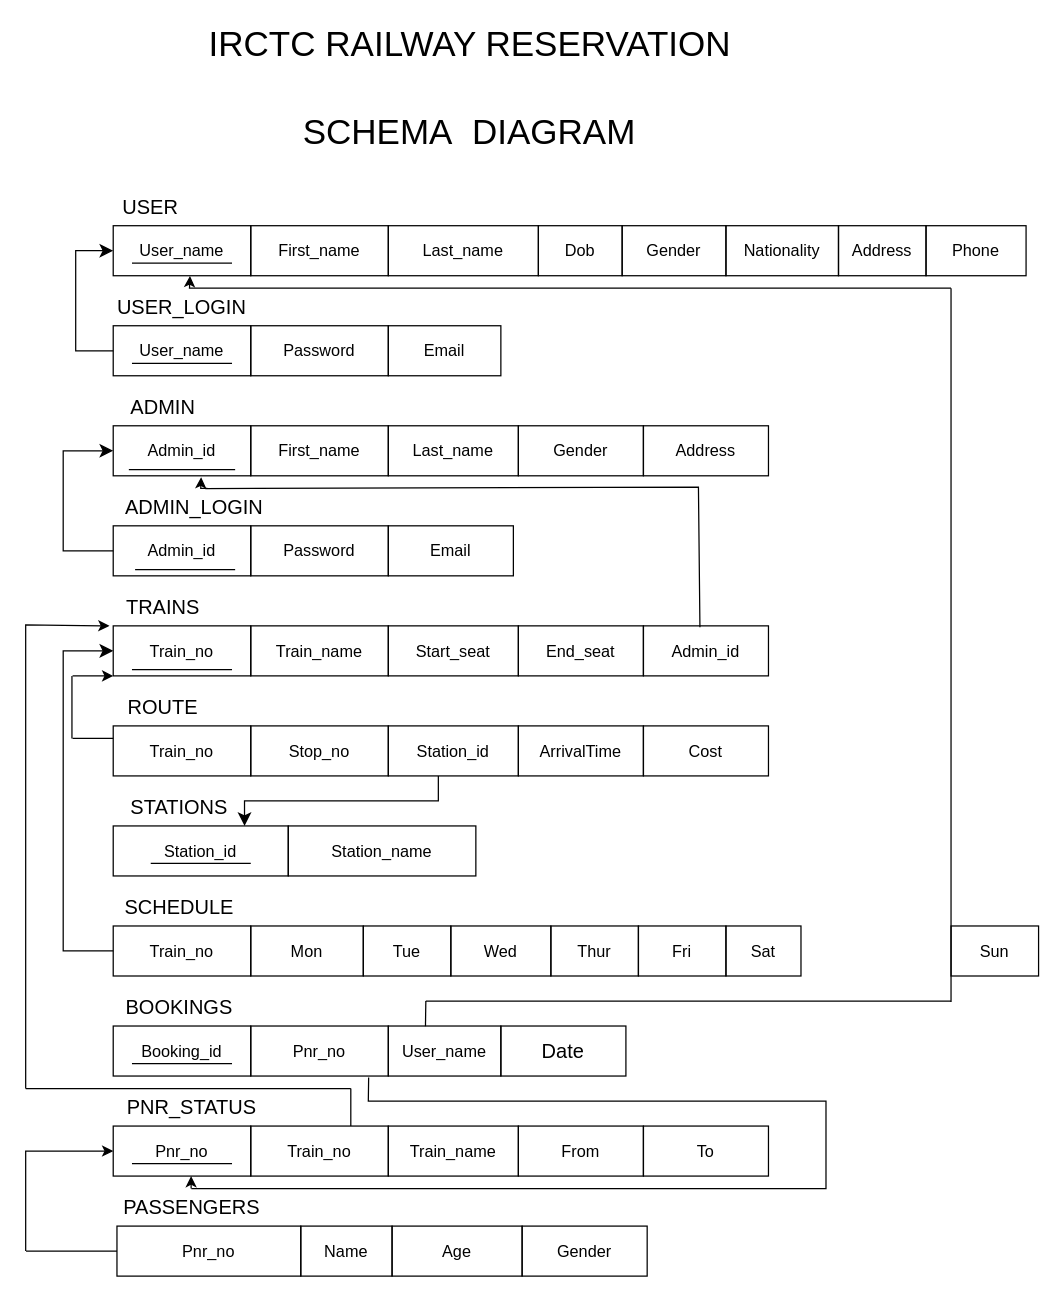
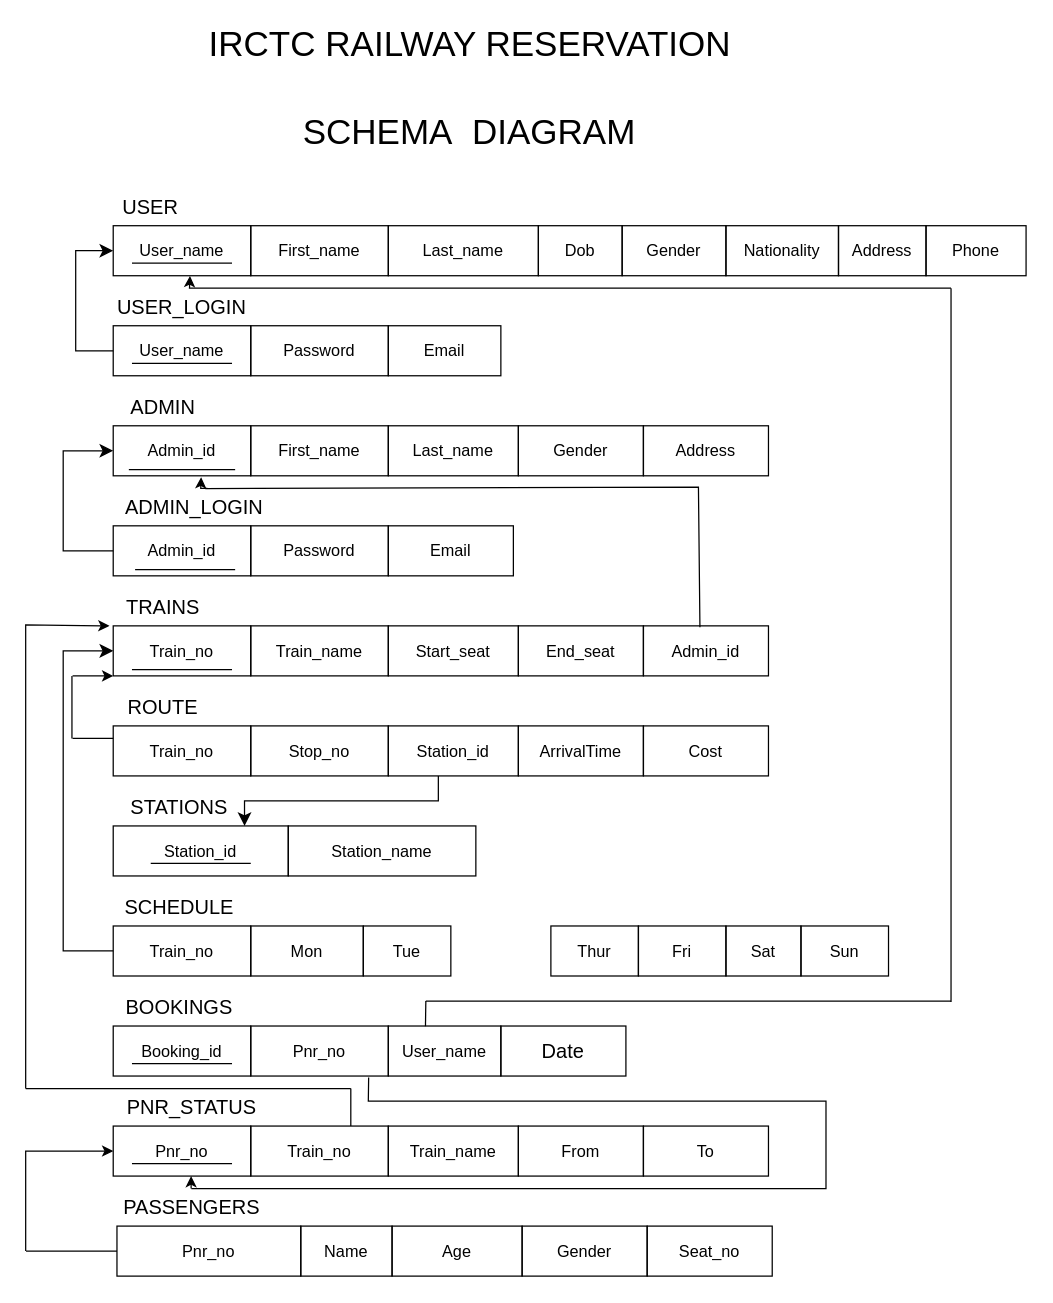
(501, 951) -> none
(994, 951) -> (844, 951)
none -> (709, 1251)
